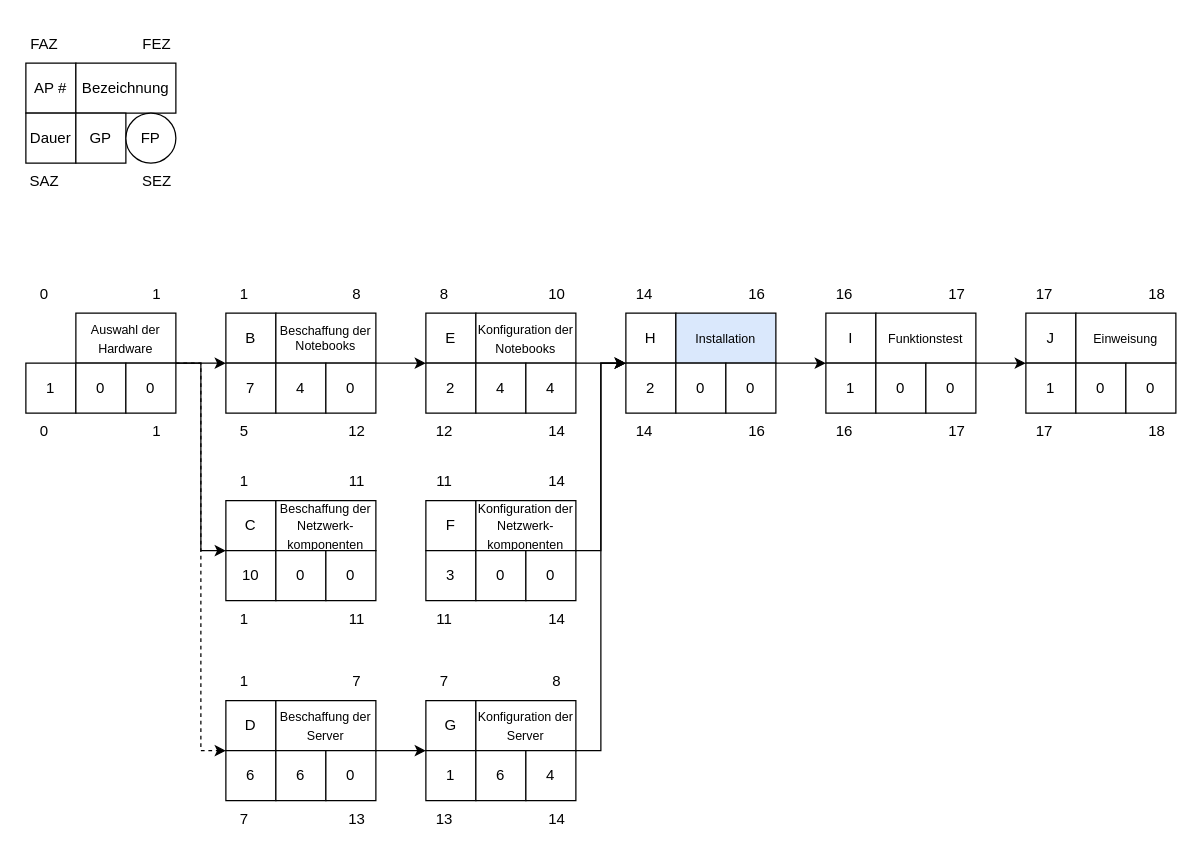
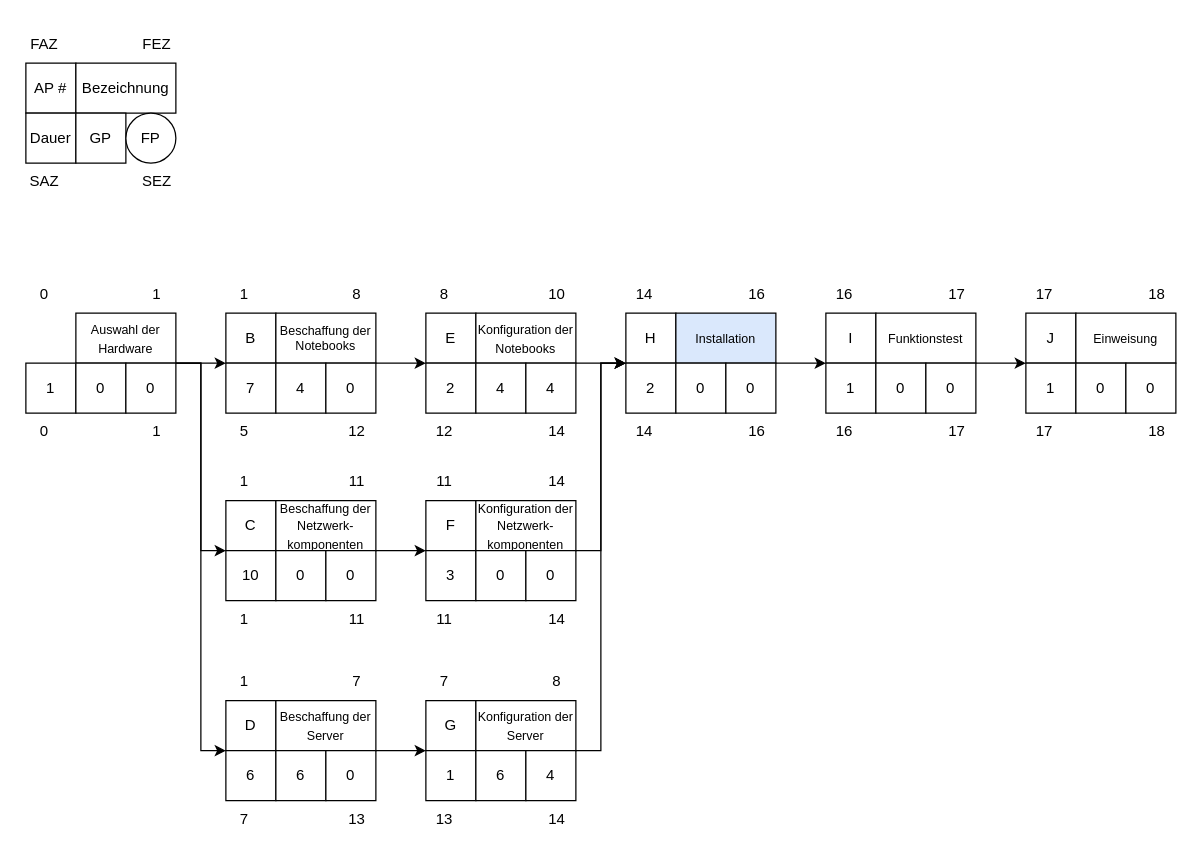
none -> (397, 551)
(201, 660) -> (201, 660)
